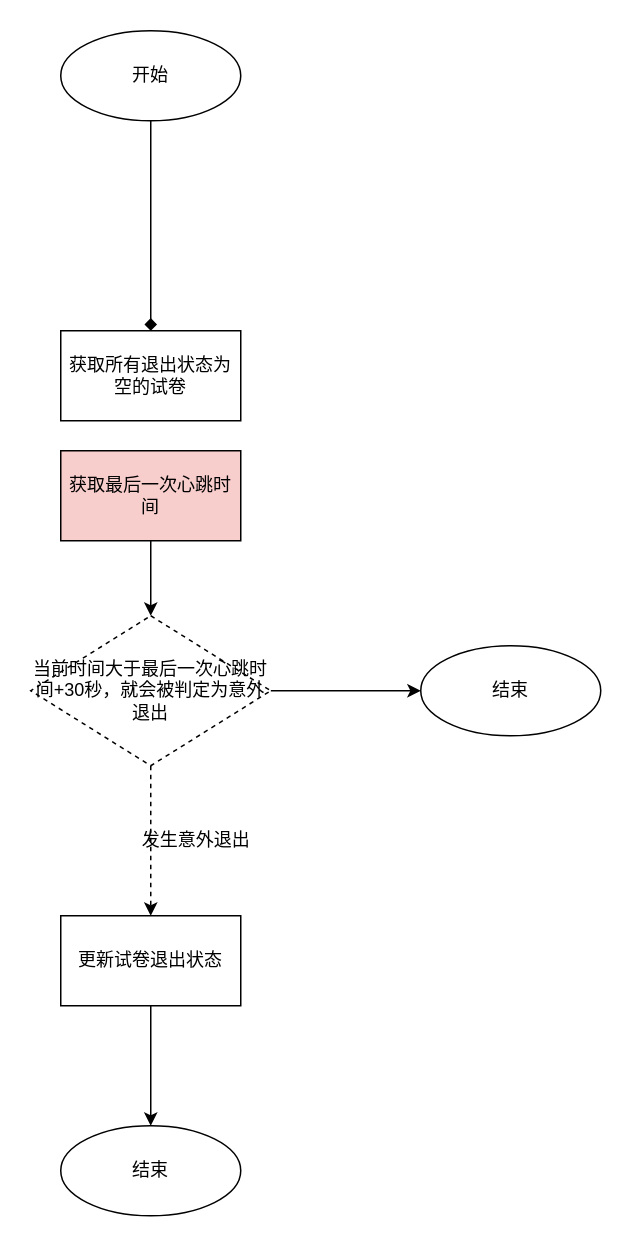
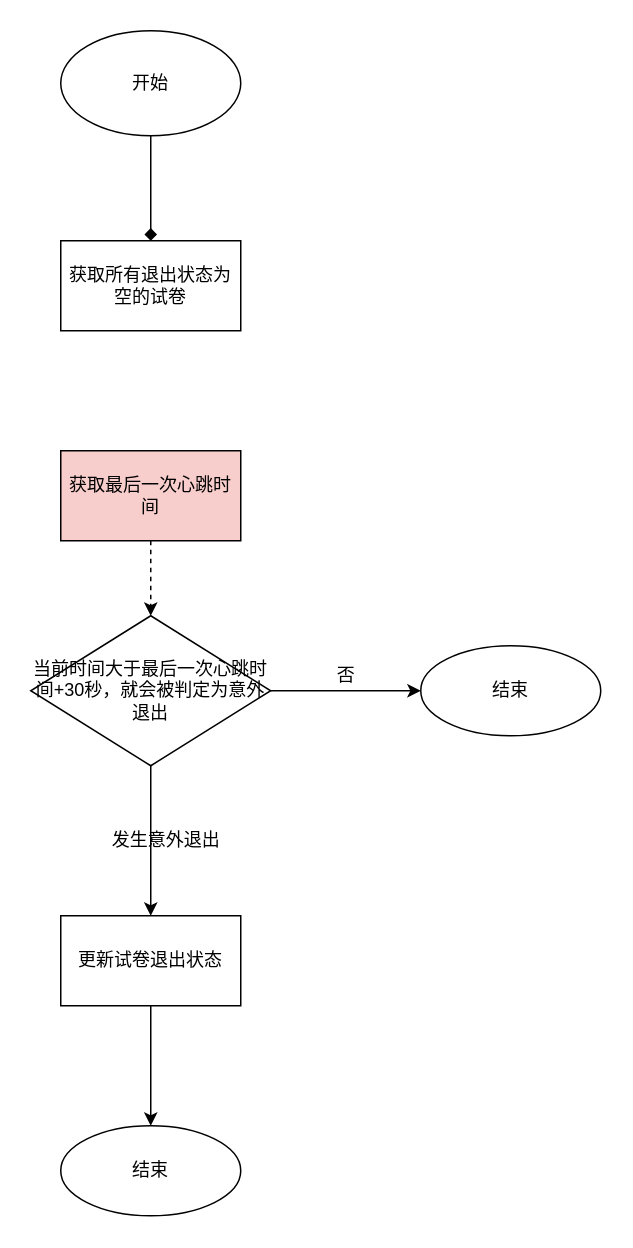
(151, 76) -> (151, 83)
(151, 376) -> (151, 286)
(151, 574) -> (151, 574)
none -> (346, 676)
(151, 691) -> (151, 691)
(151, 834) -> (151, 834)
(196, 841) -> (166, 841)
